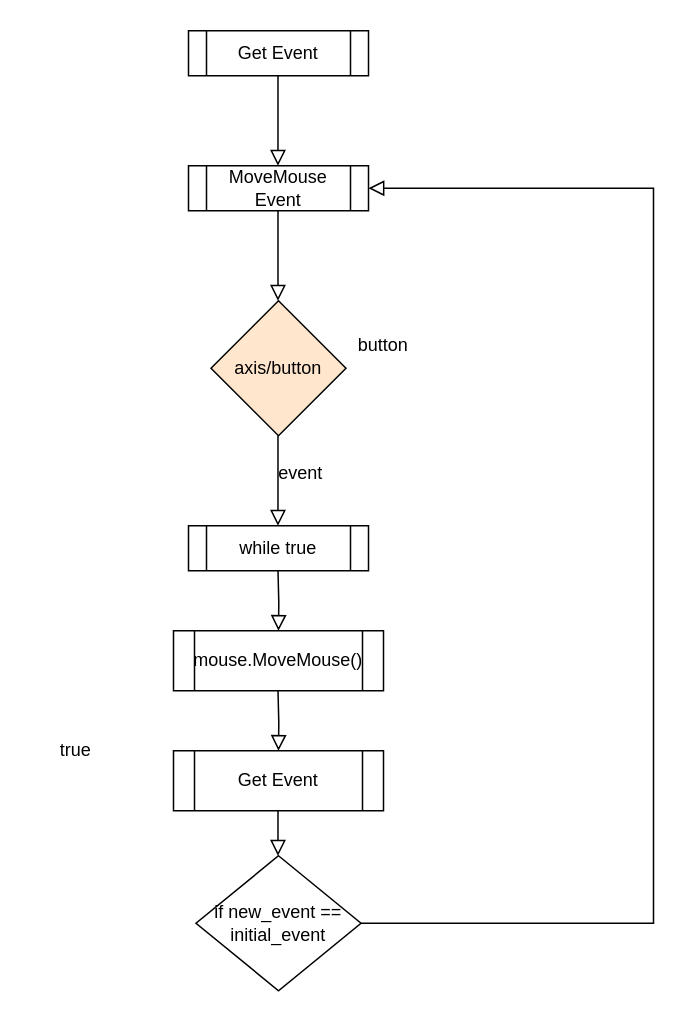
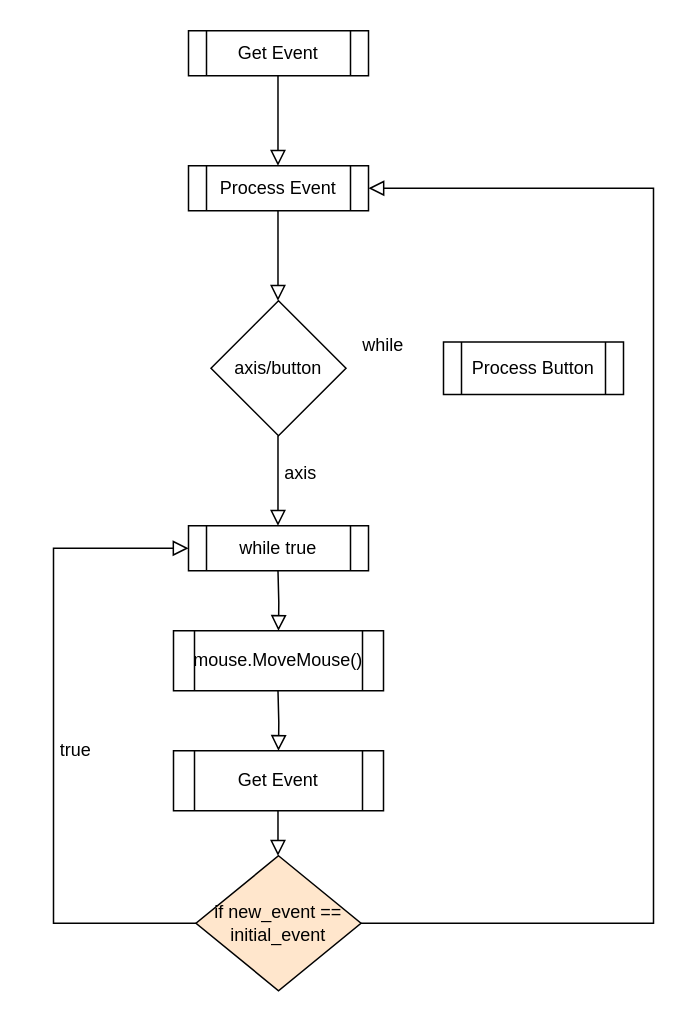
(278, 188) -> (278, 188)
(383, 346) -> (383, 346)
(278, 368) -> (278, 368)
none -> (533, 368)
(301, 473) -> (301, 473)
none -> (53, 747)
(278, 923) -> (278, 923)
